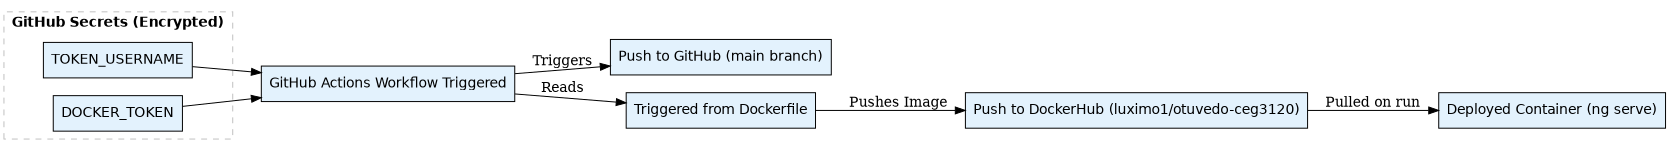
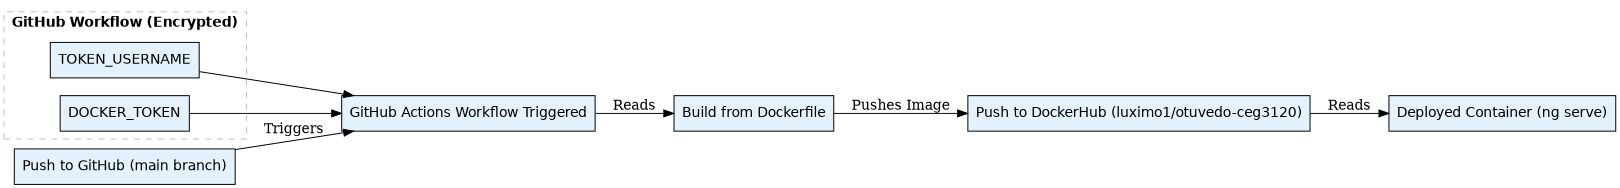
(118, 23) -> (125, 23)
(558, 70) -> (289, 141)
(1373, 103) -> (1349, 106)
(721, 110) -> (754, 113)
